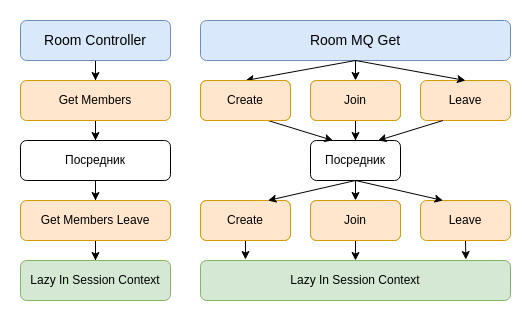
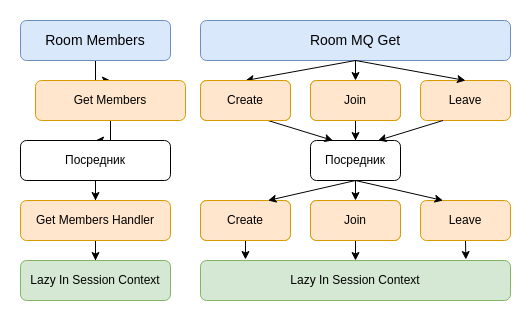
(96, 41) -> (96, 41)
(96, 101) -> (111, 101)
(96, 221) -> (96, 221)
